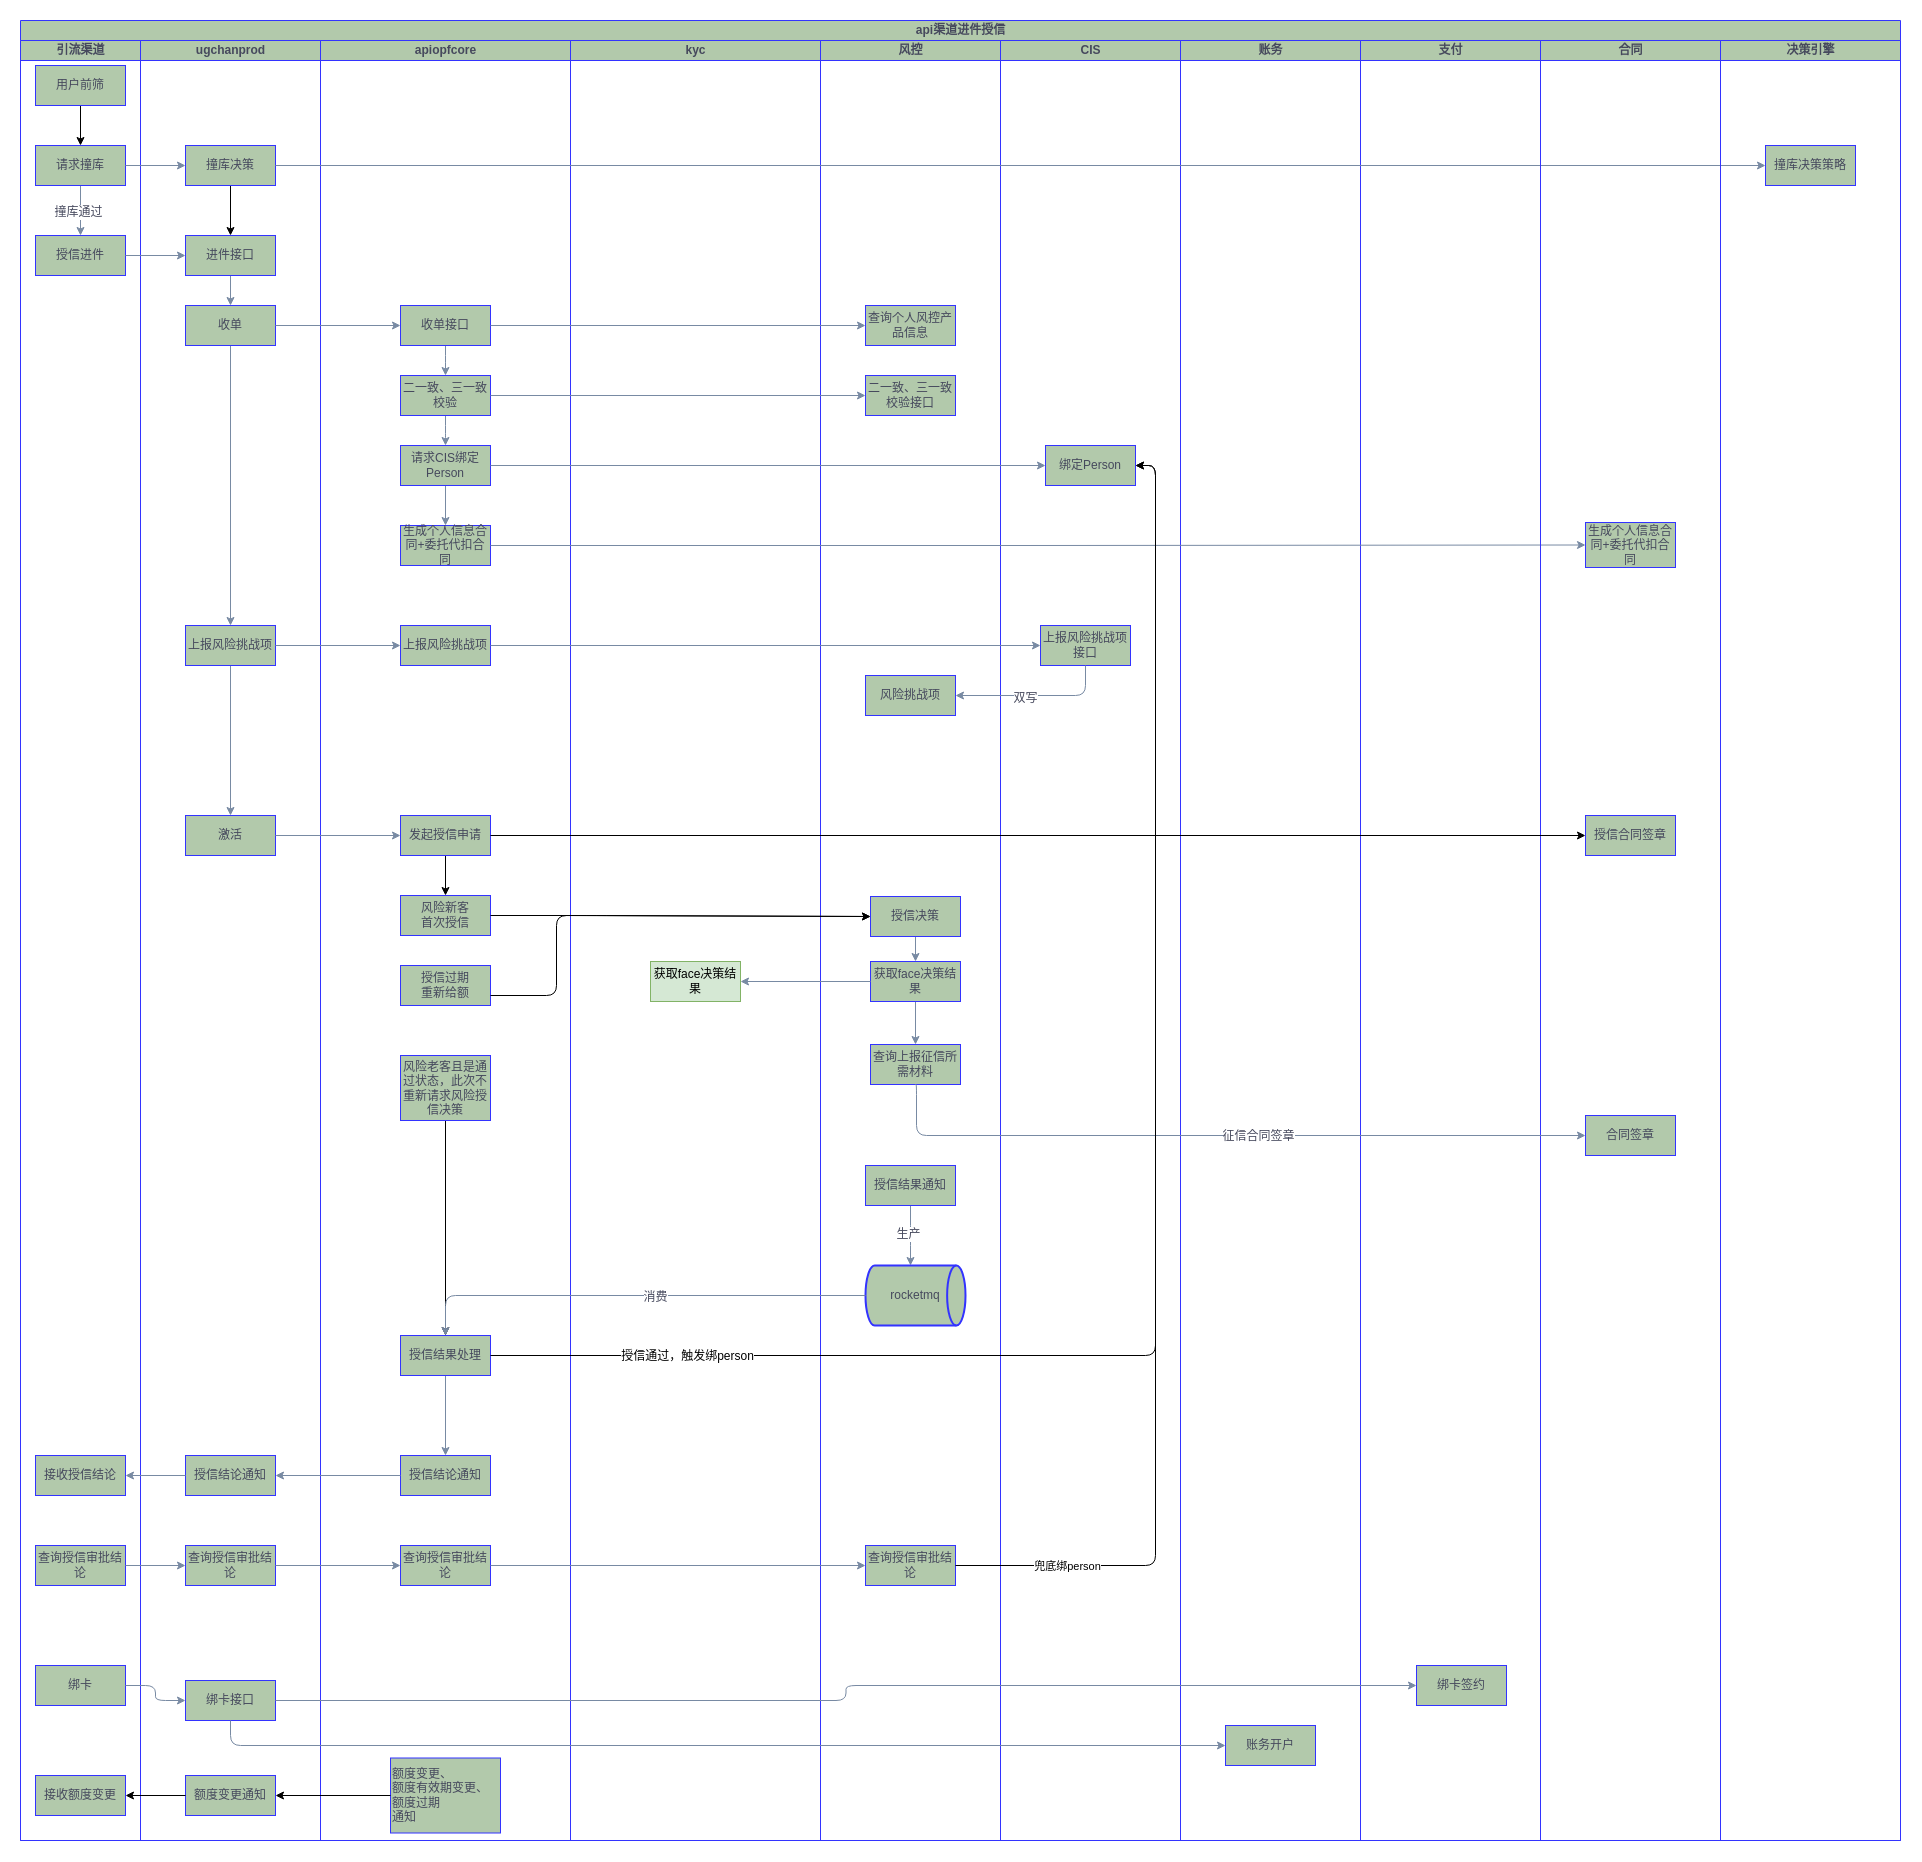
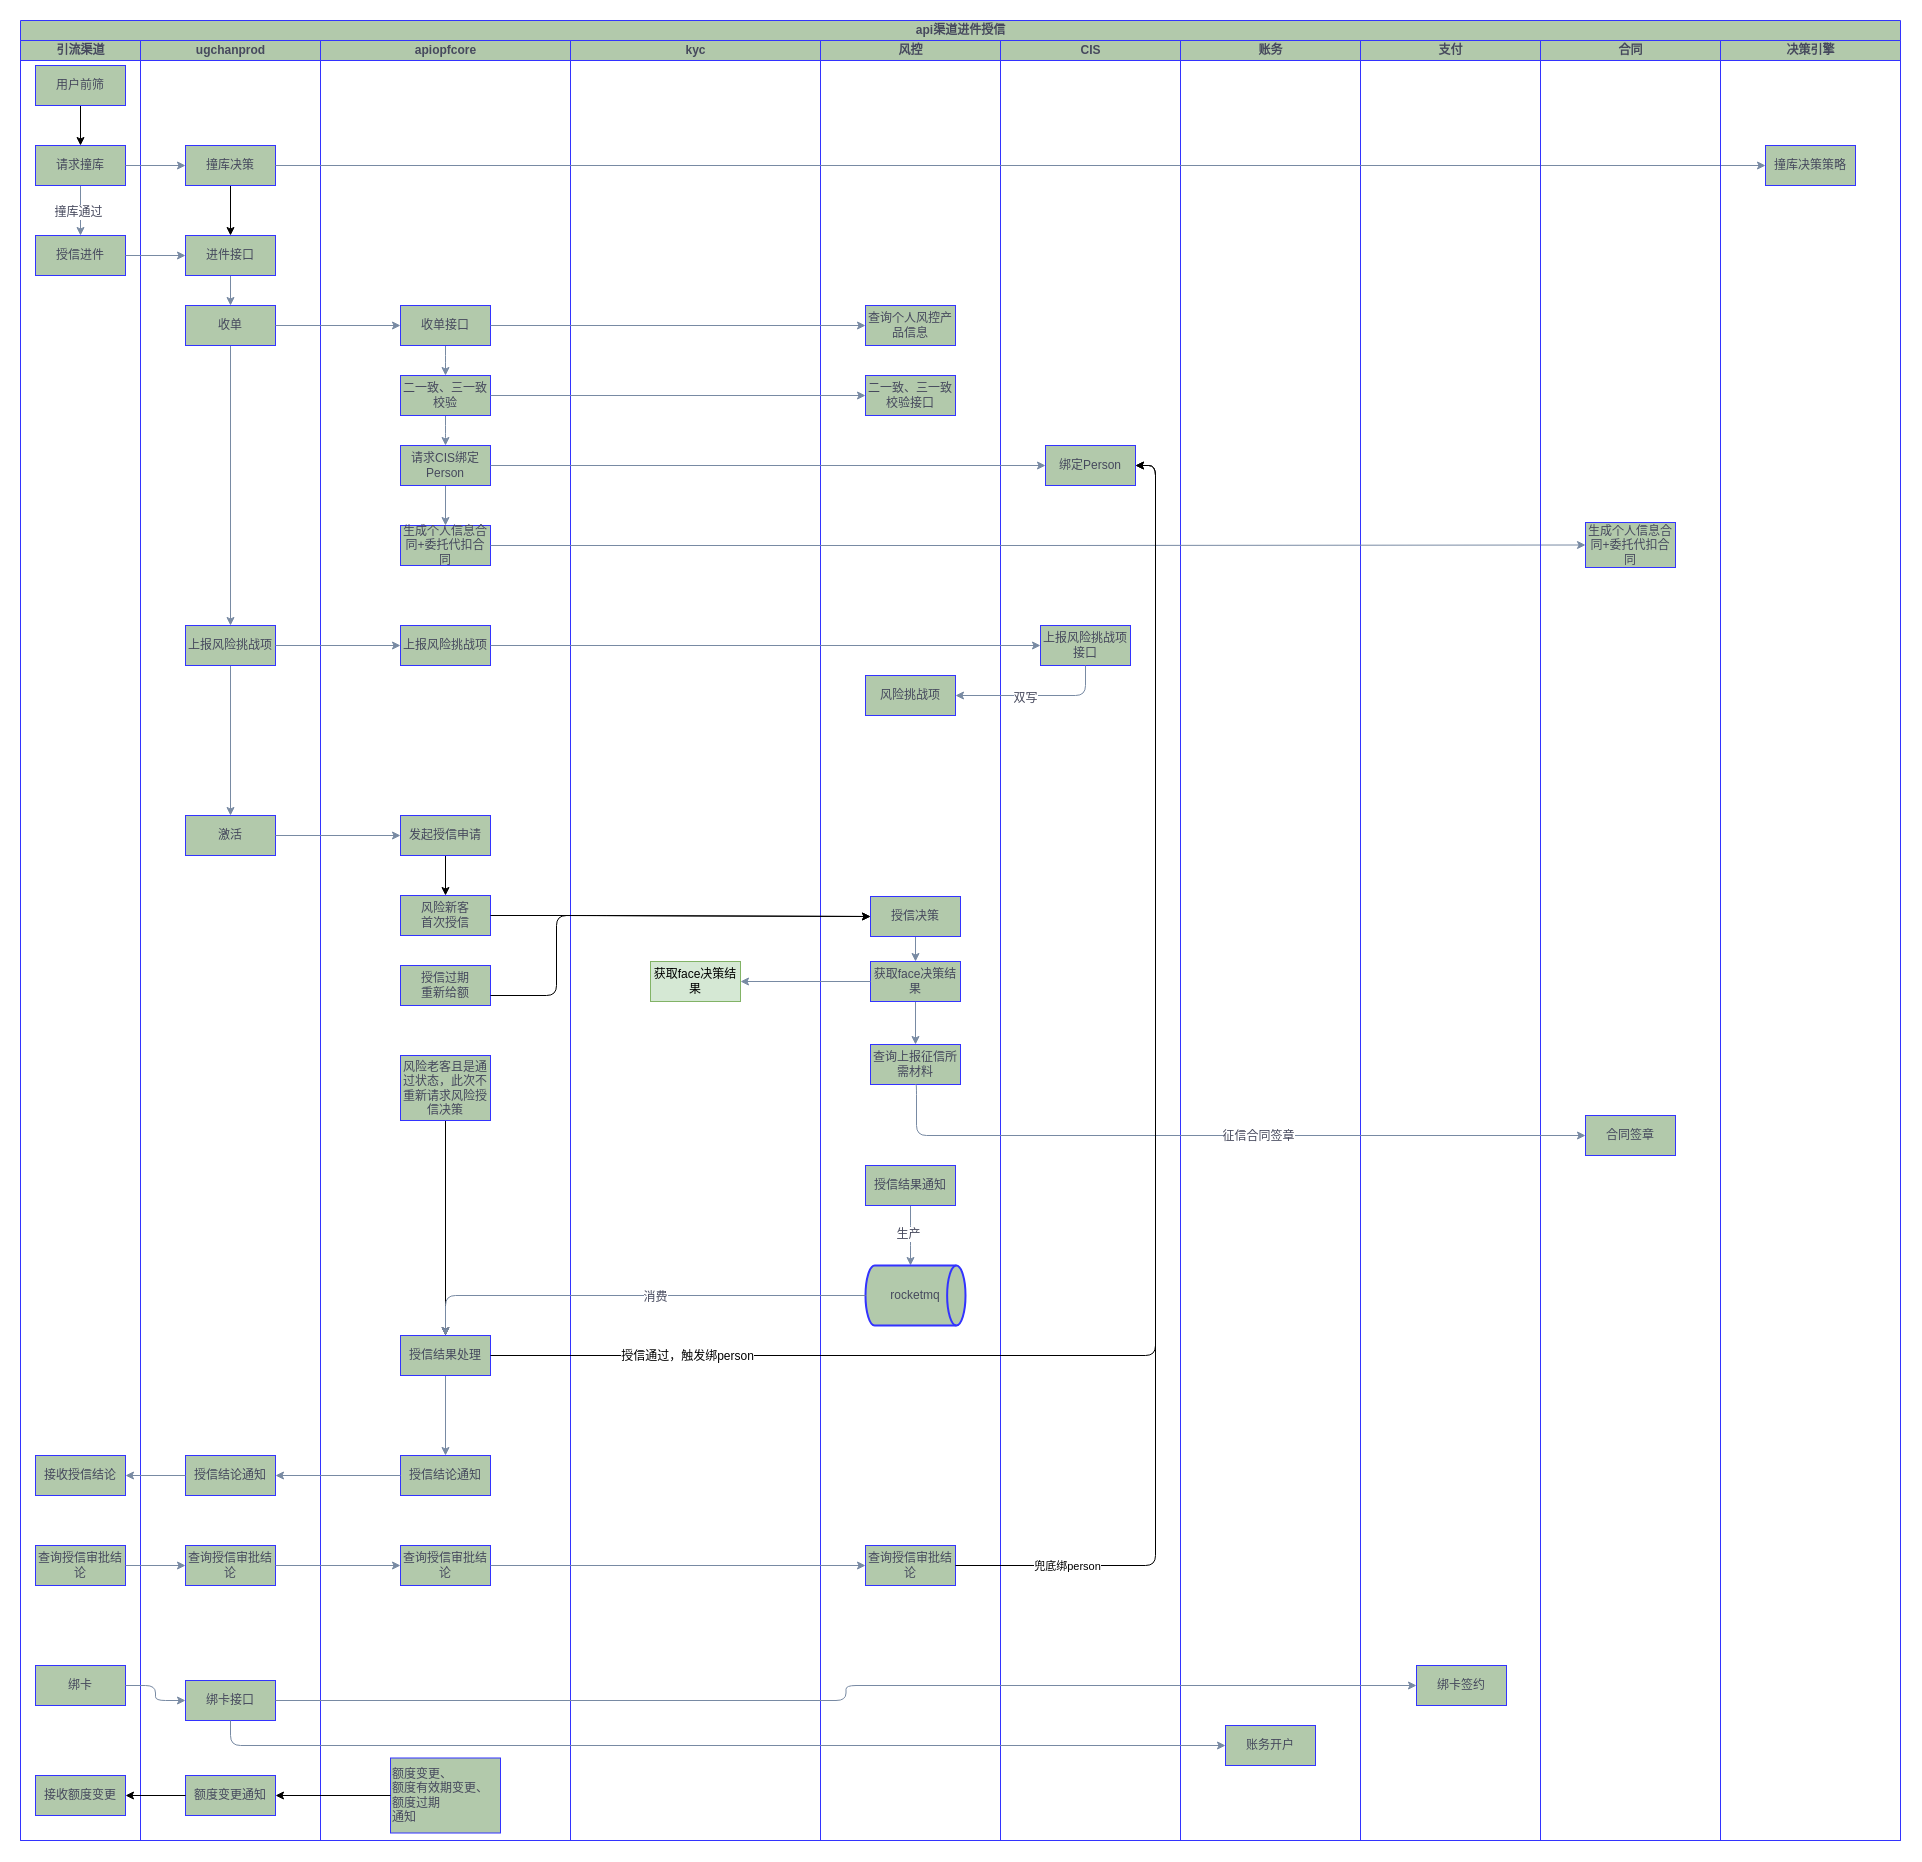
(1035, 836) -> none
(1631, 836) -> none
